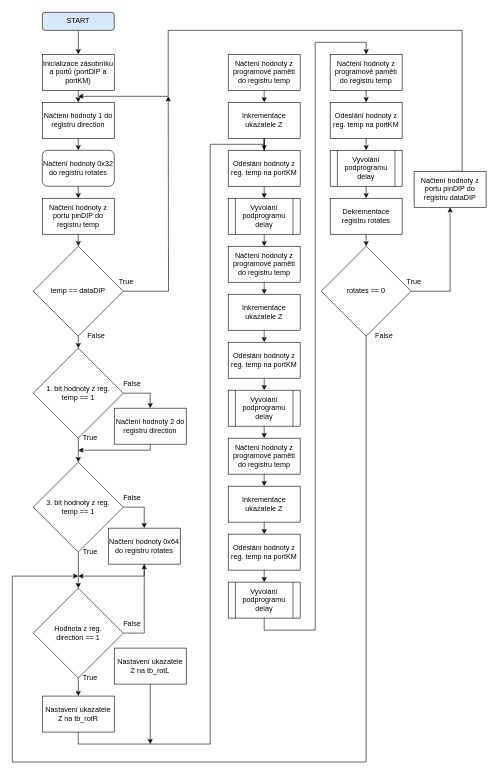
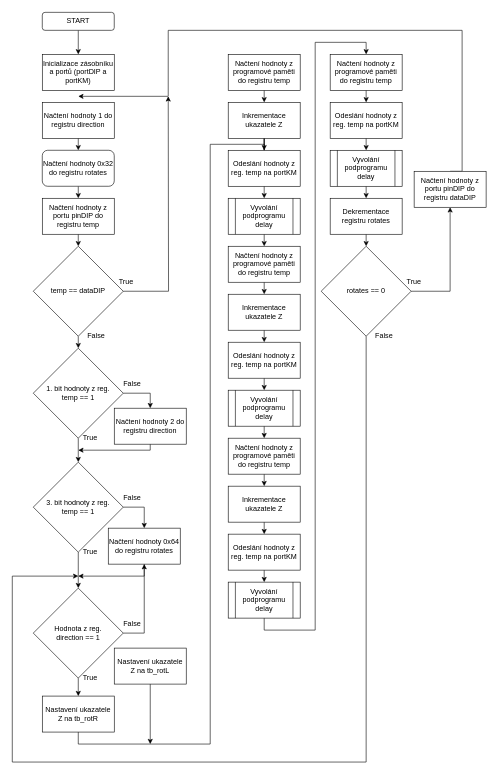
(78, 21) -> (78, 21)
(78, 96) -> none
